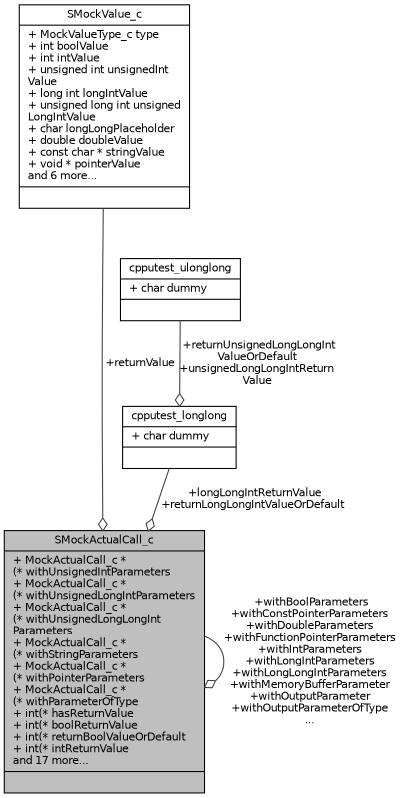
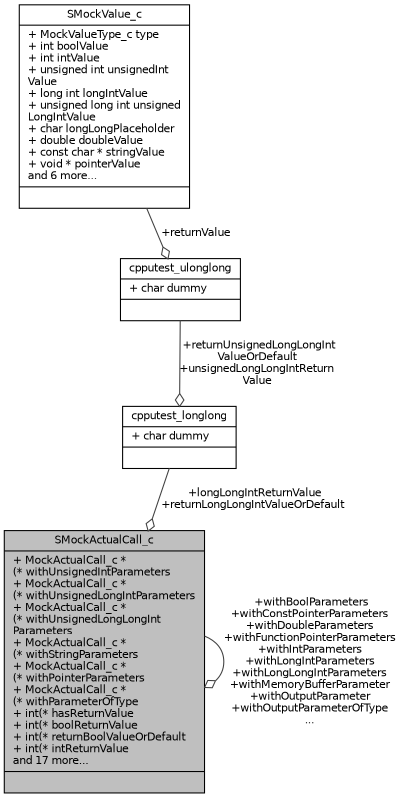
(102, 363) -> (155, 228)
